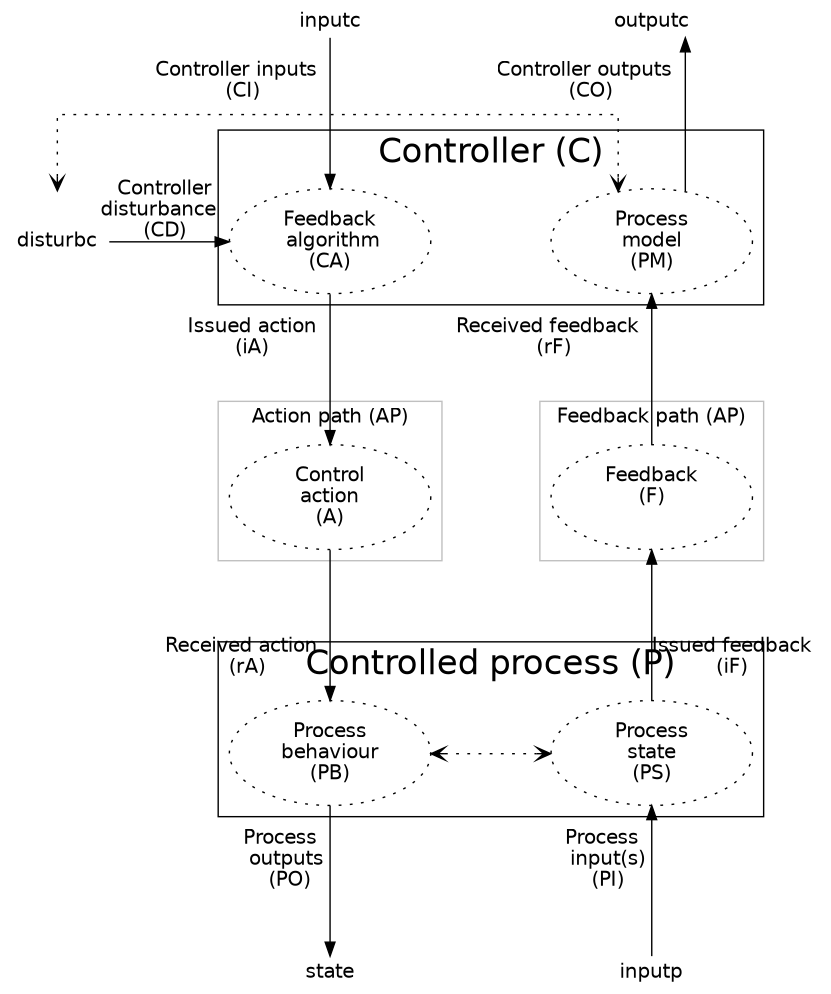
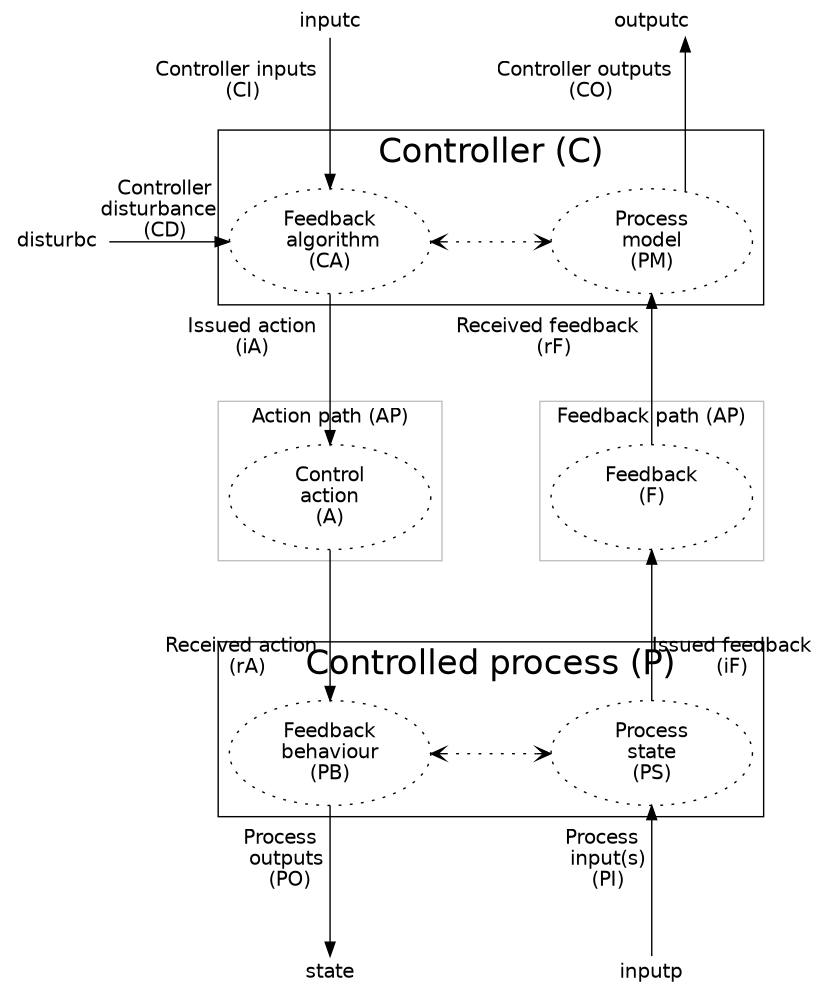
(321, 115) -> (491, 242)
(330, 753) -> (330, 753)
